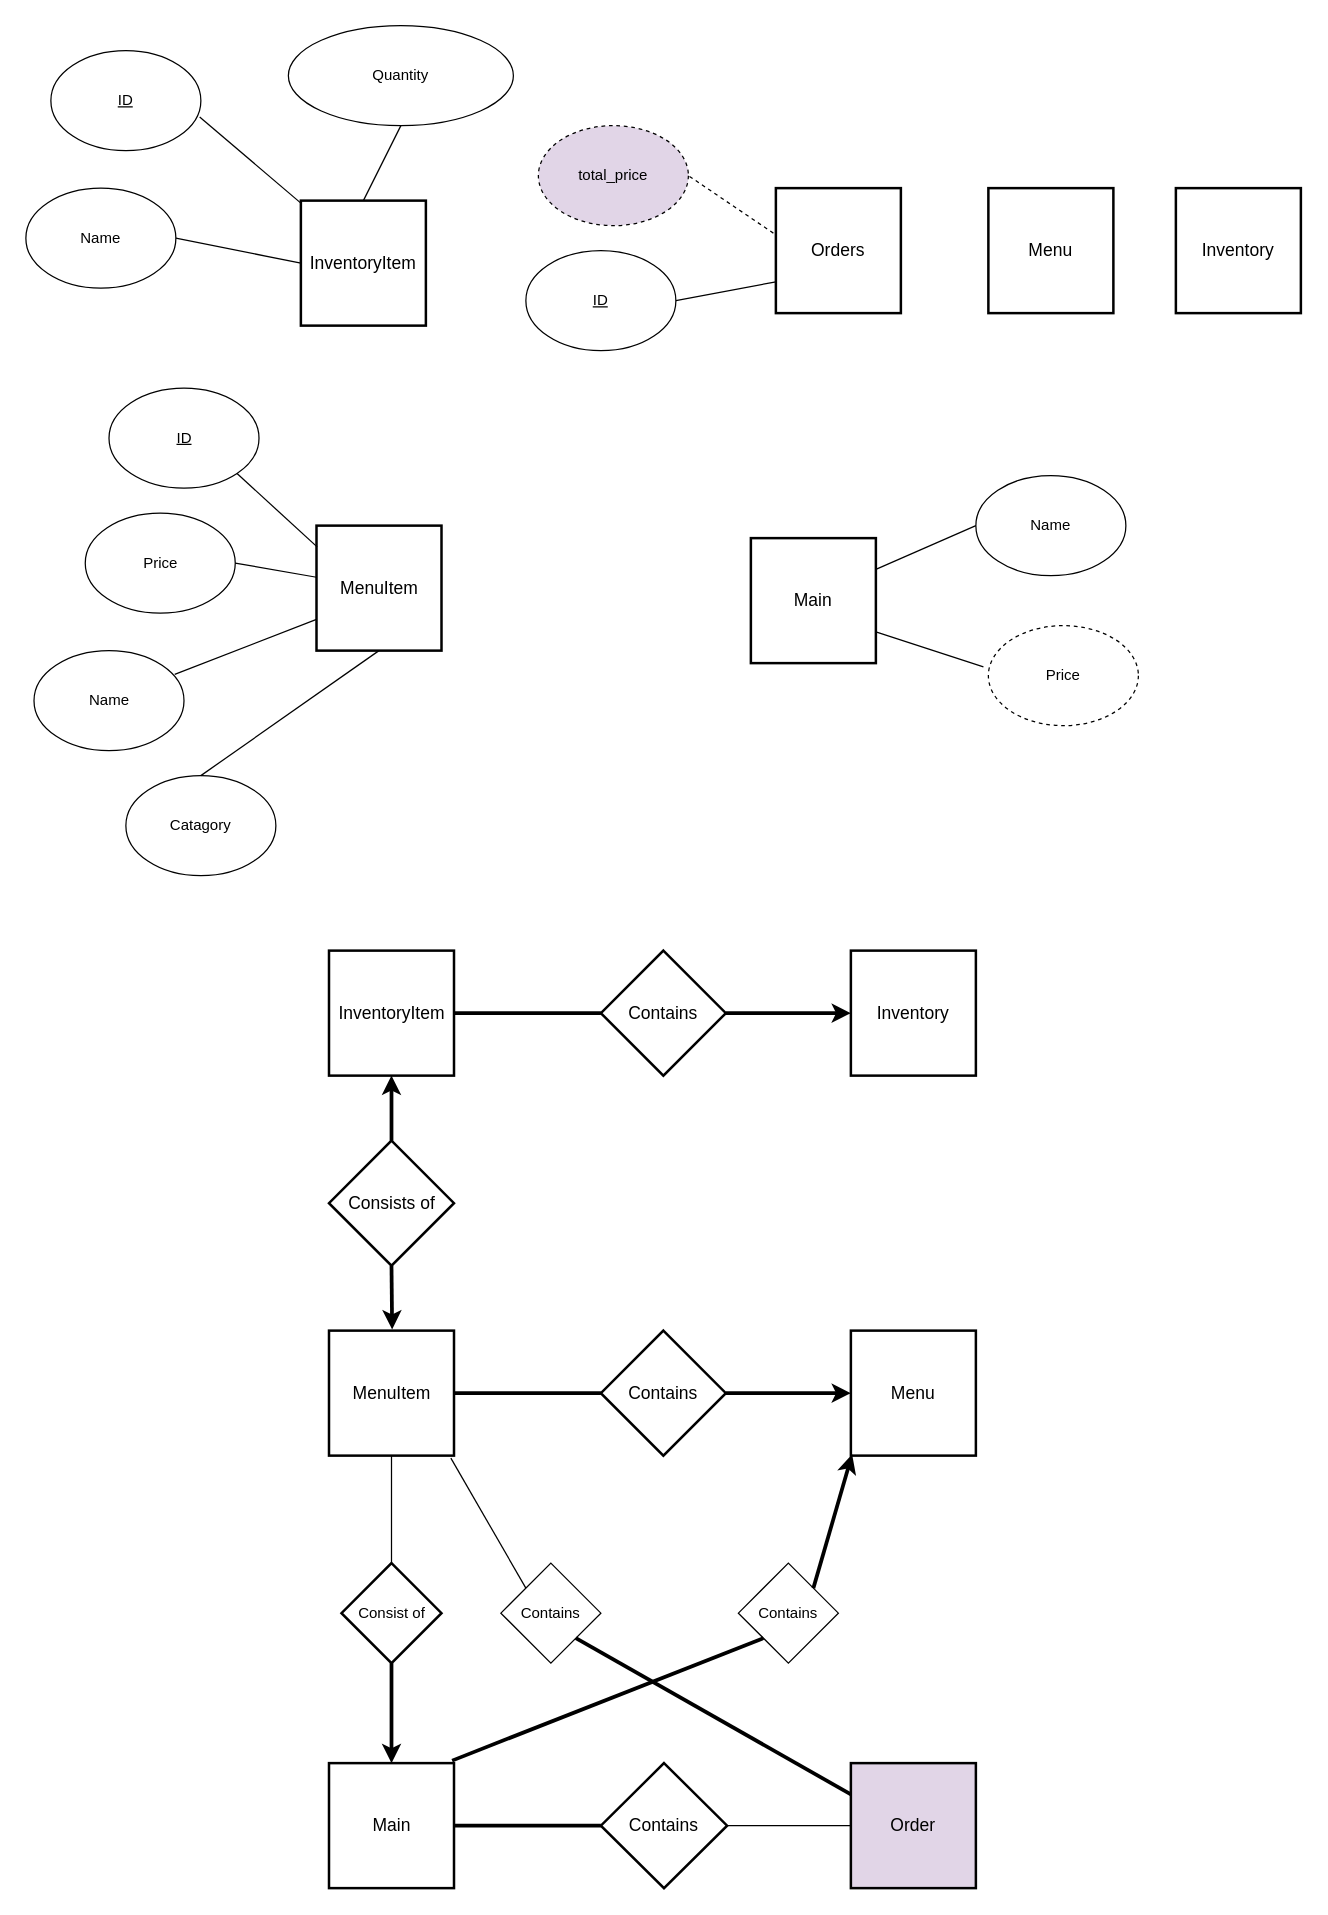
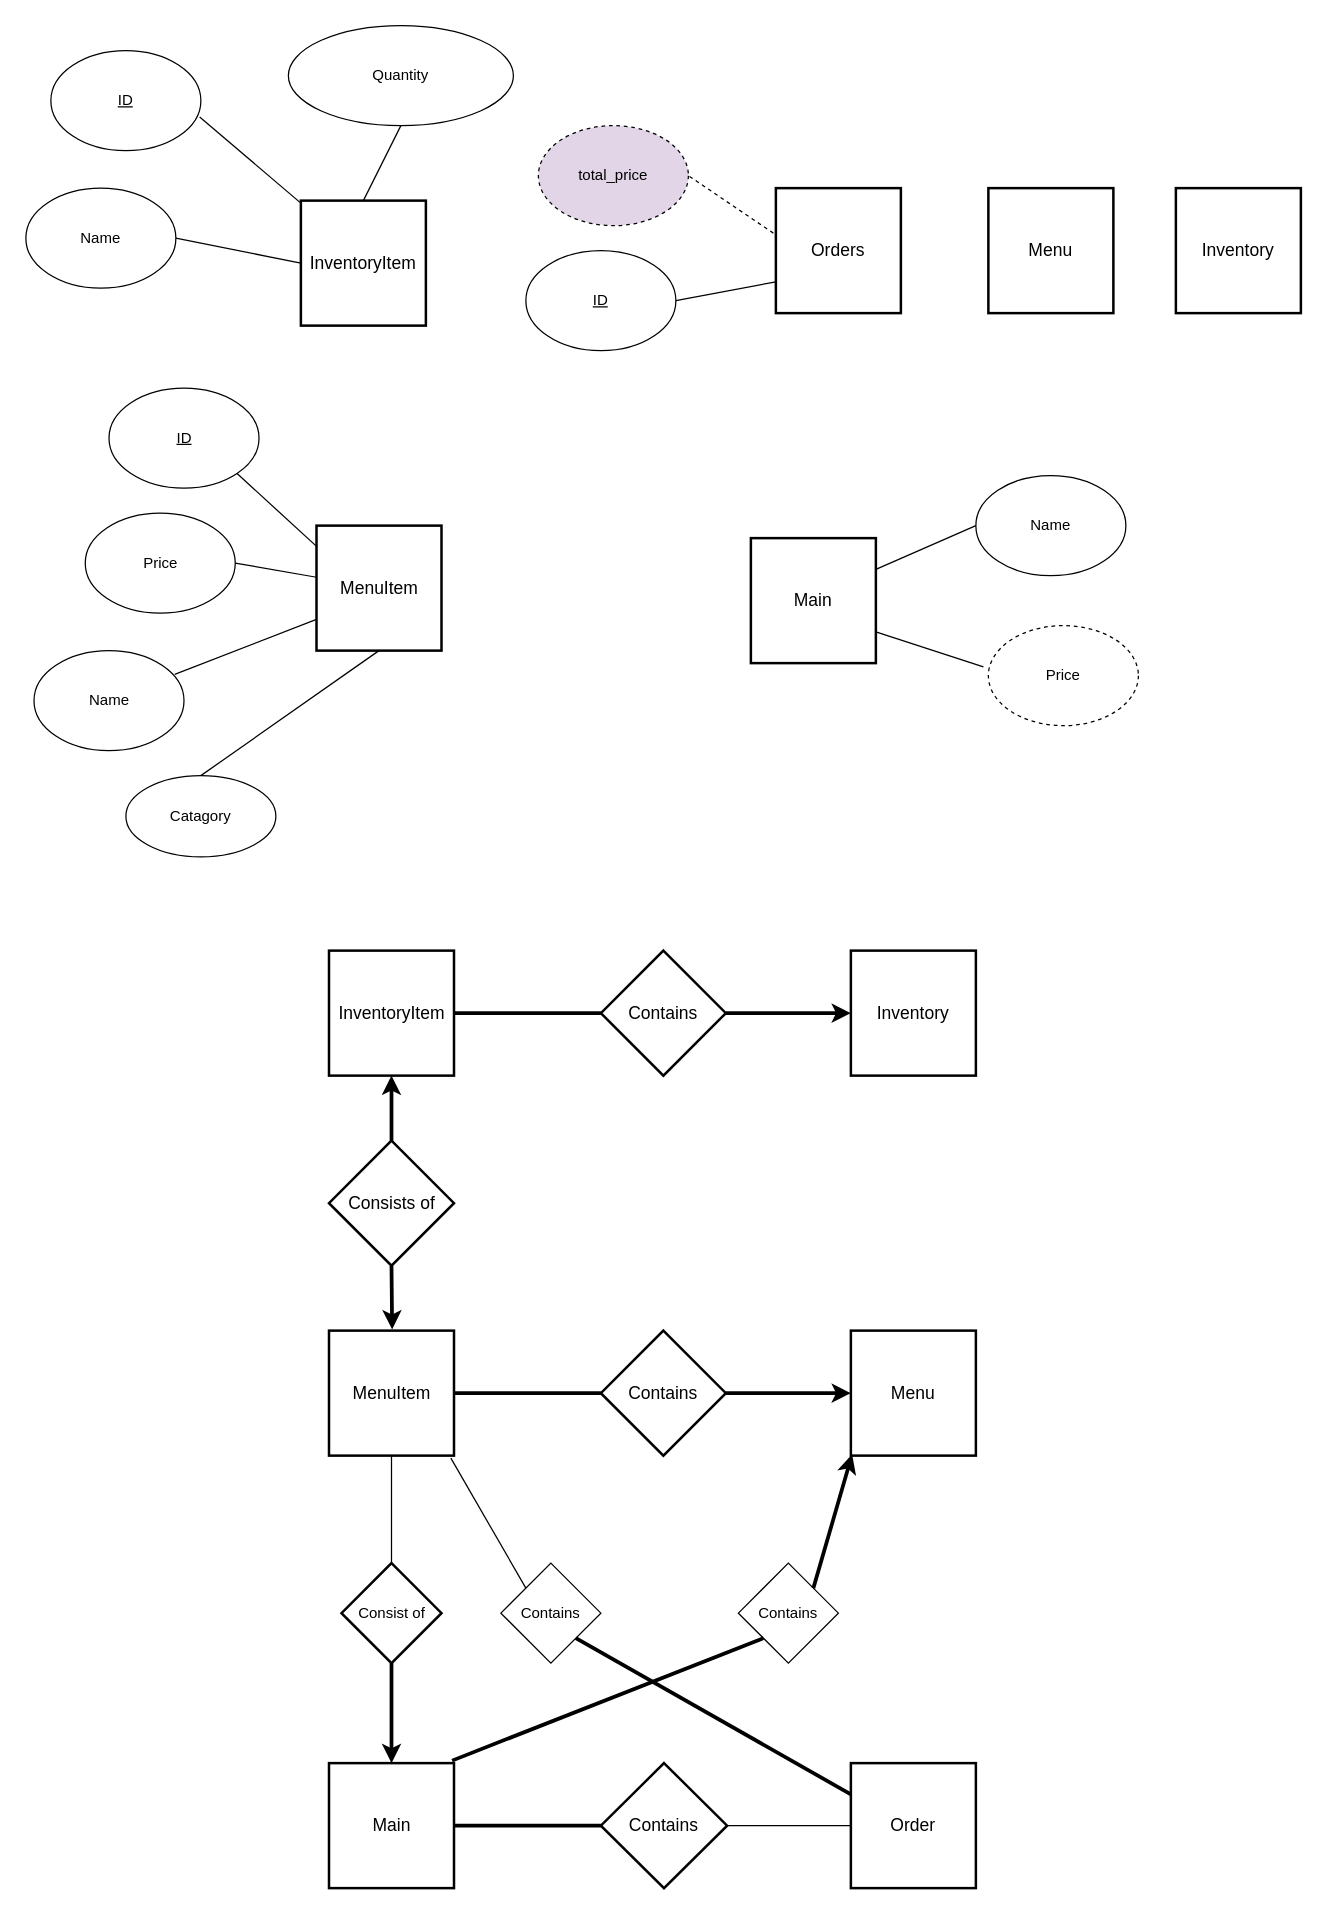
(201, 826) -> (201, 816)
(913, 1826) -> (913, 1826)
